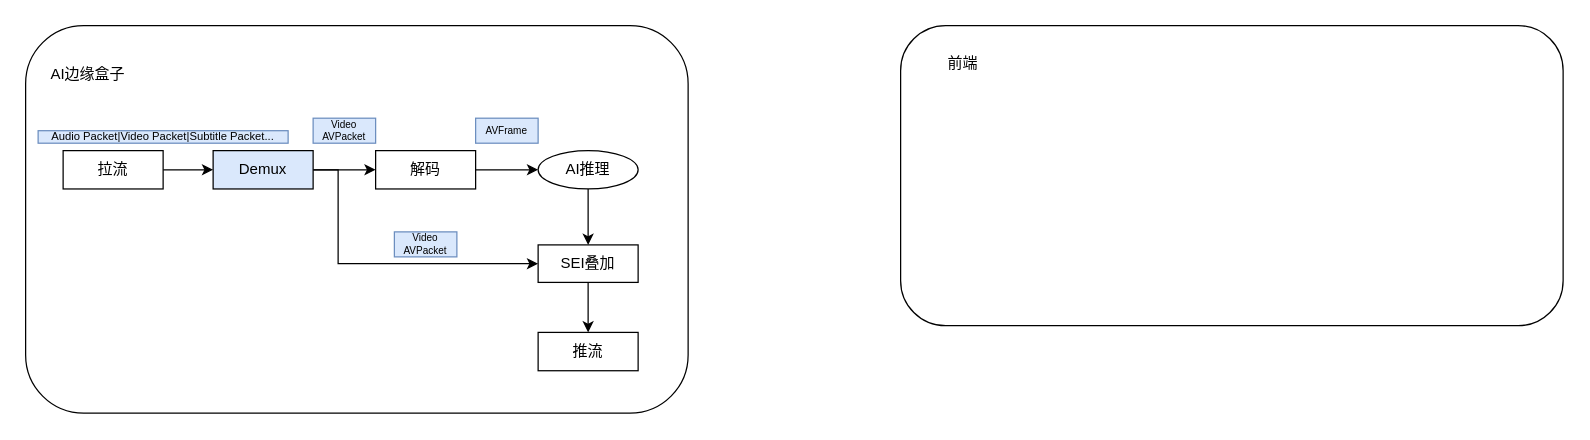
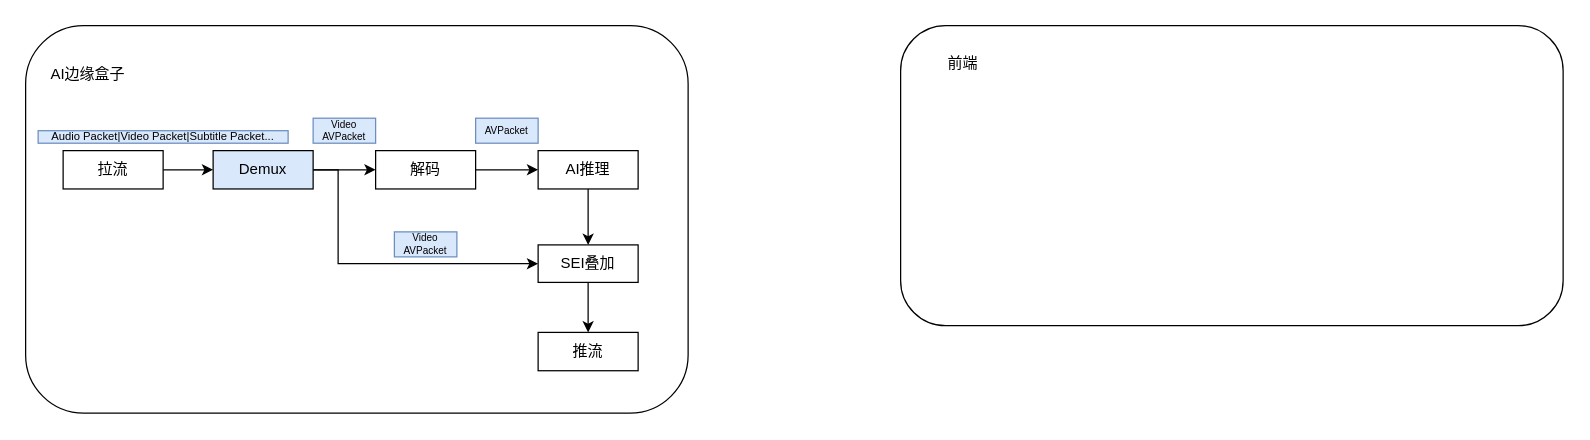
(507, 131) -> (507, 131)
(588, 170) -> (588, 170)
